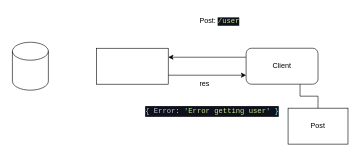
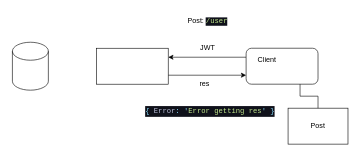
(220, 21) -> (208, 21)
none -> (208, 48)
(282, 66) -> (267, 60)
(200, 111) -> (198, 111)
